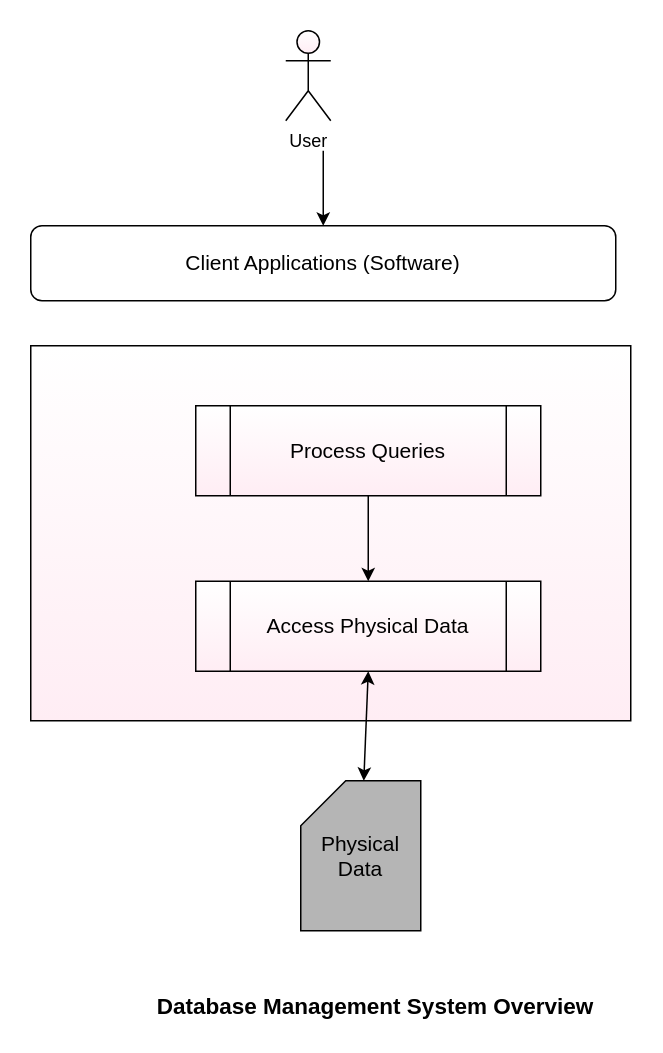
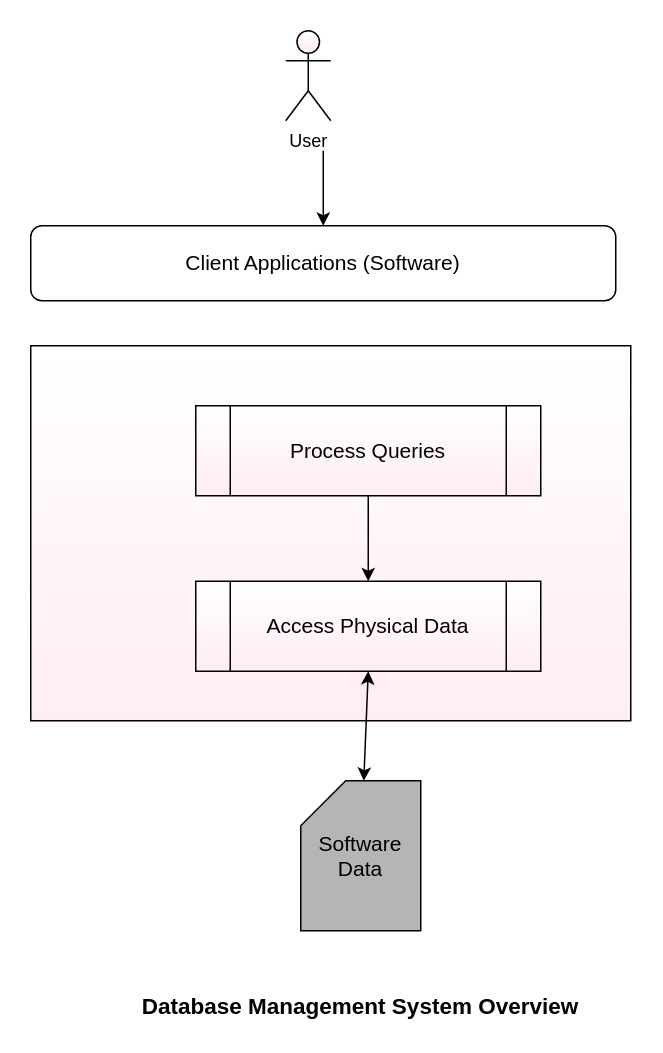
(361, 856) -> (361, 856)
(376, 1006) -> (361, 1006)
